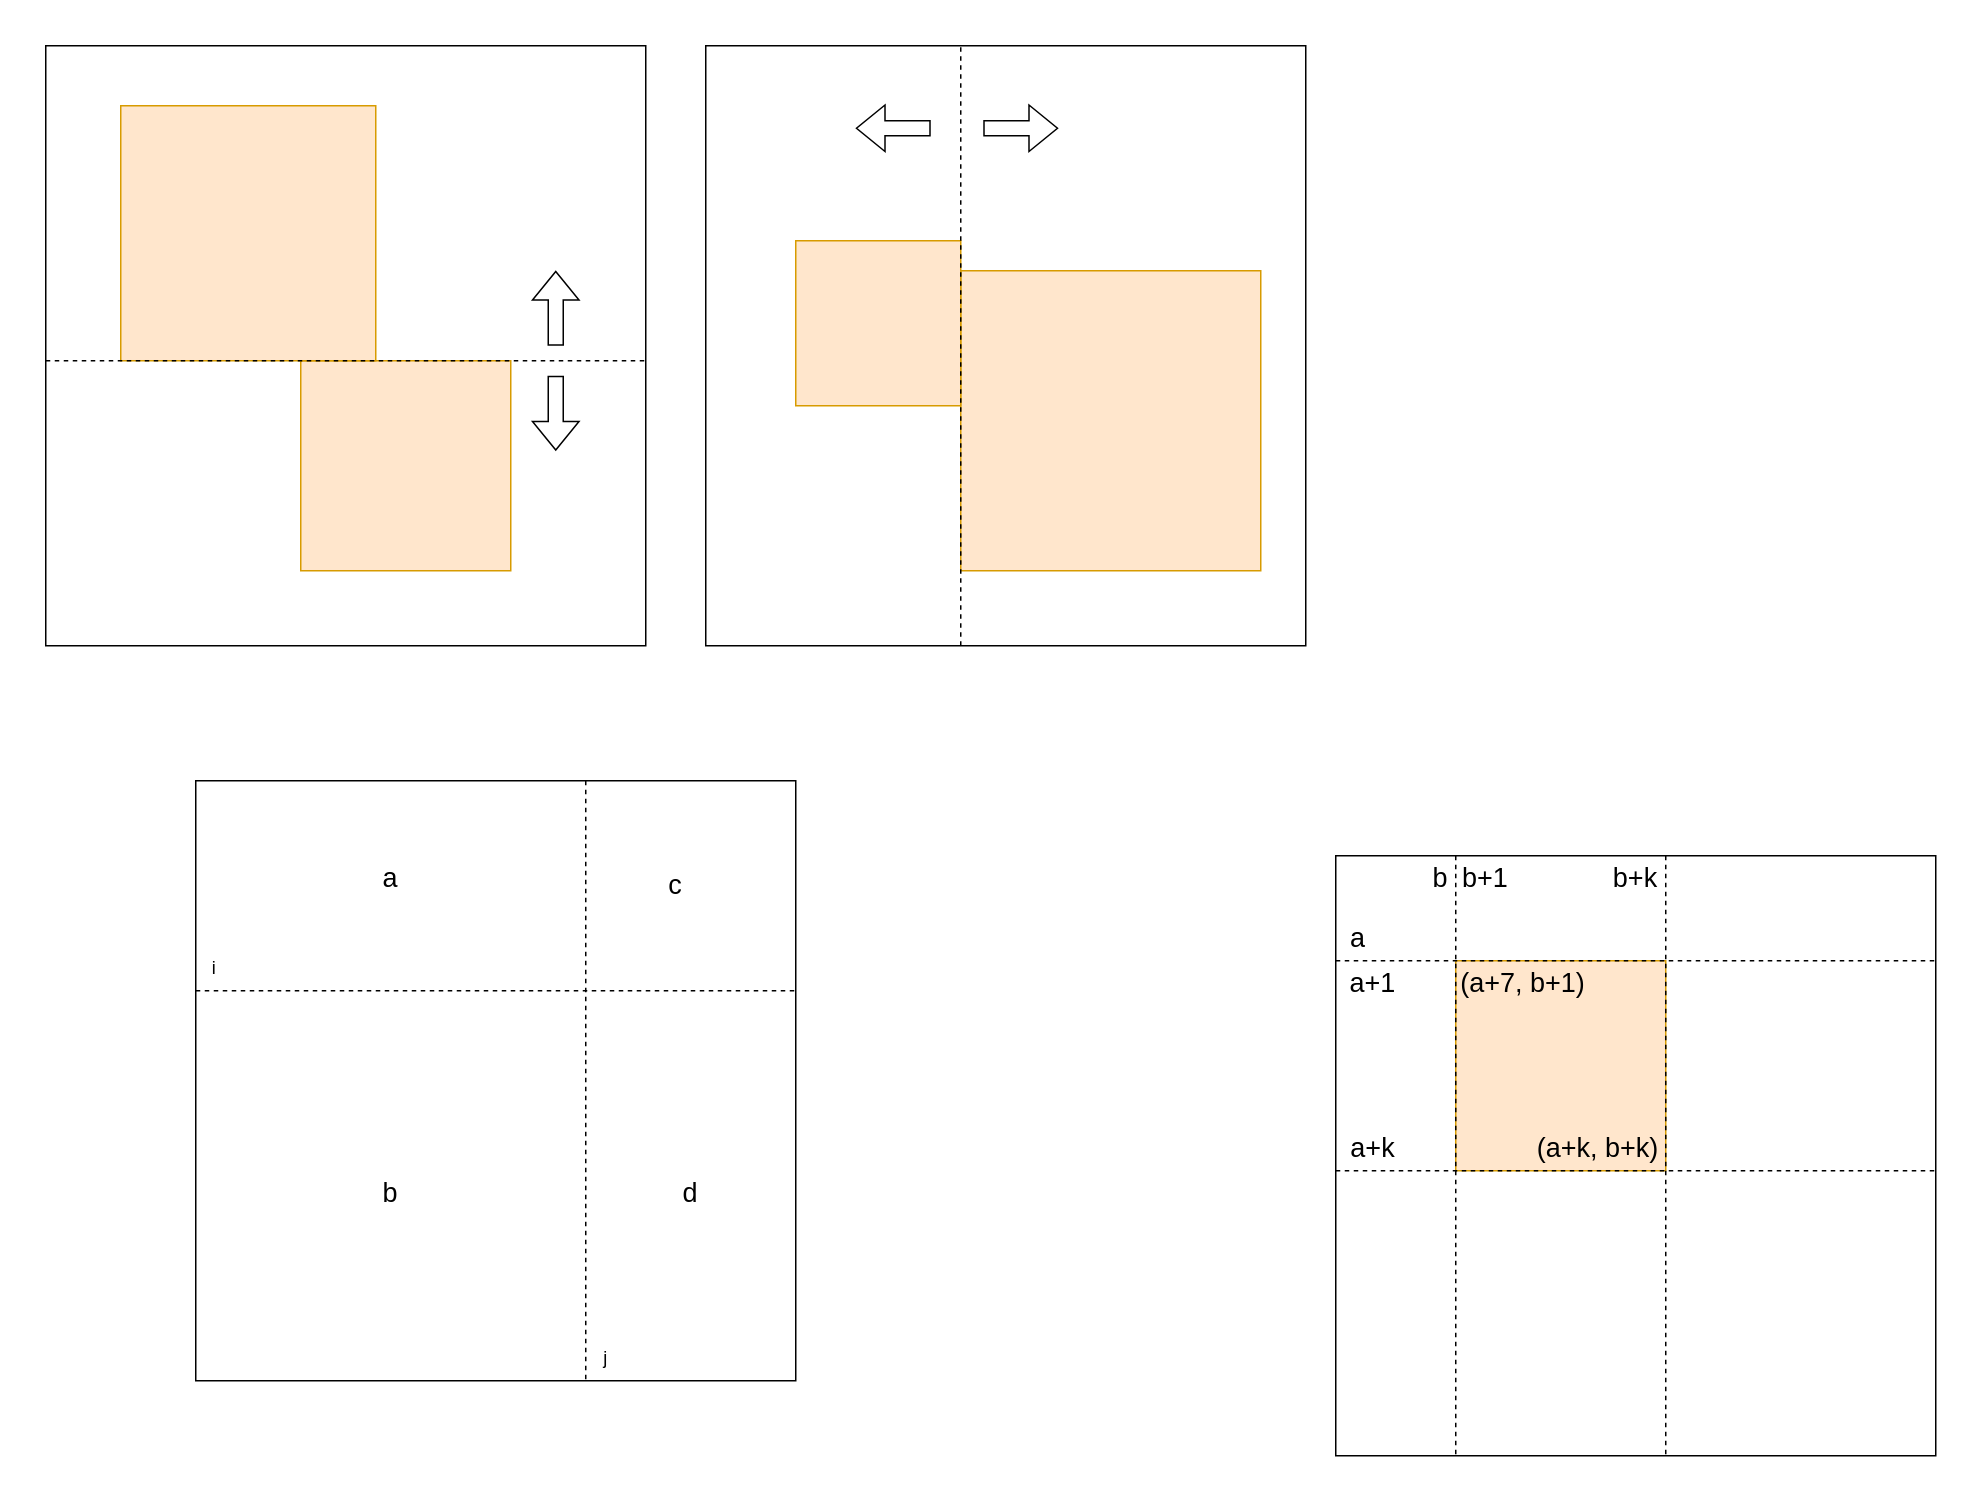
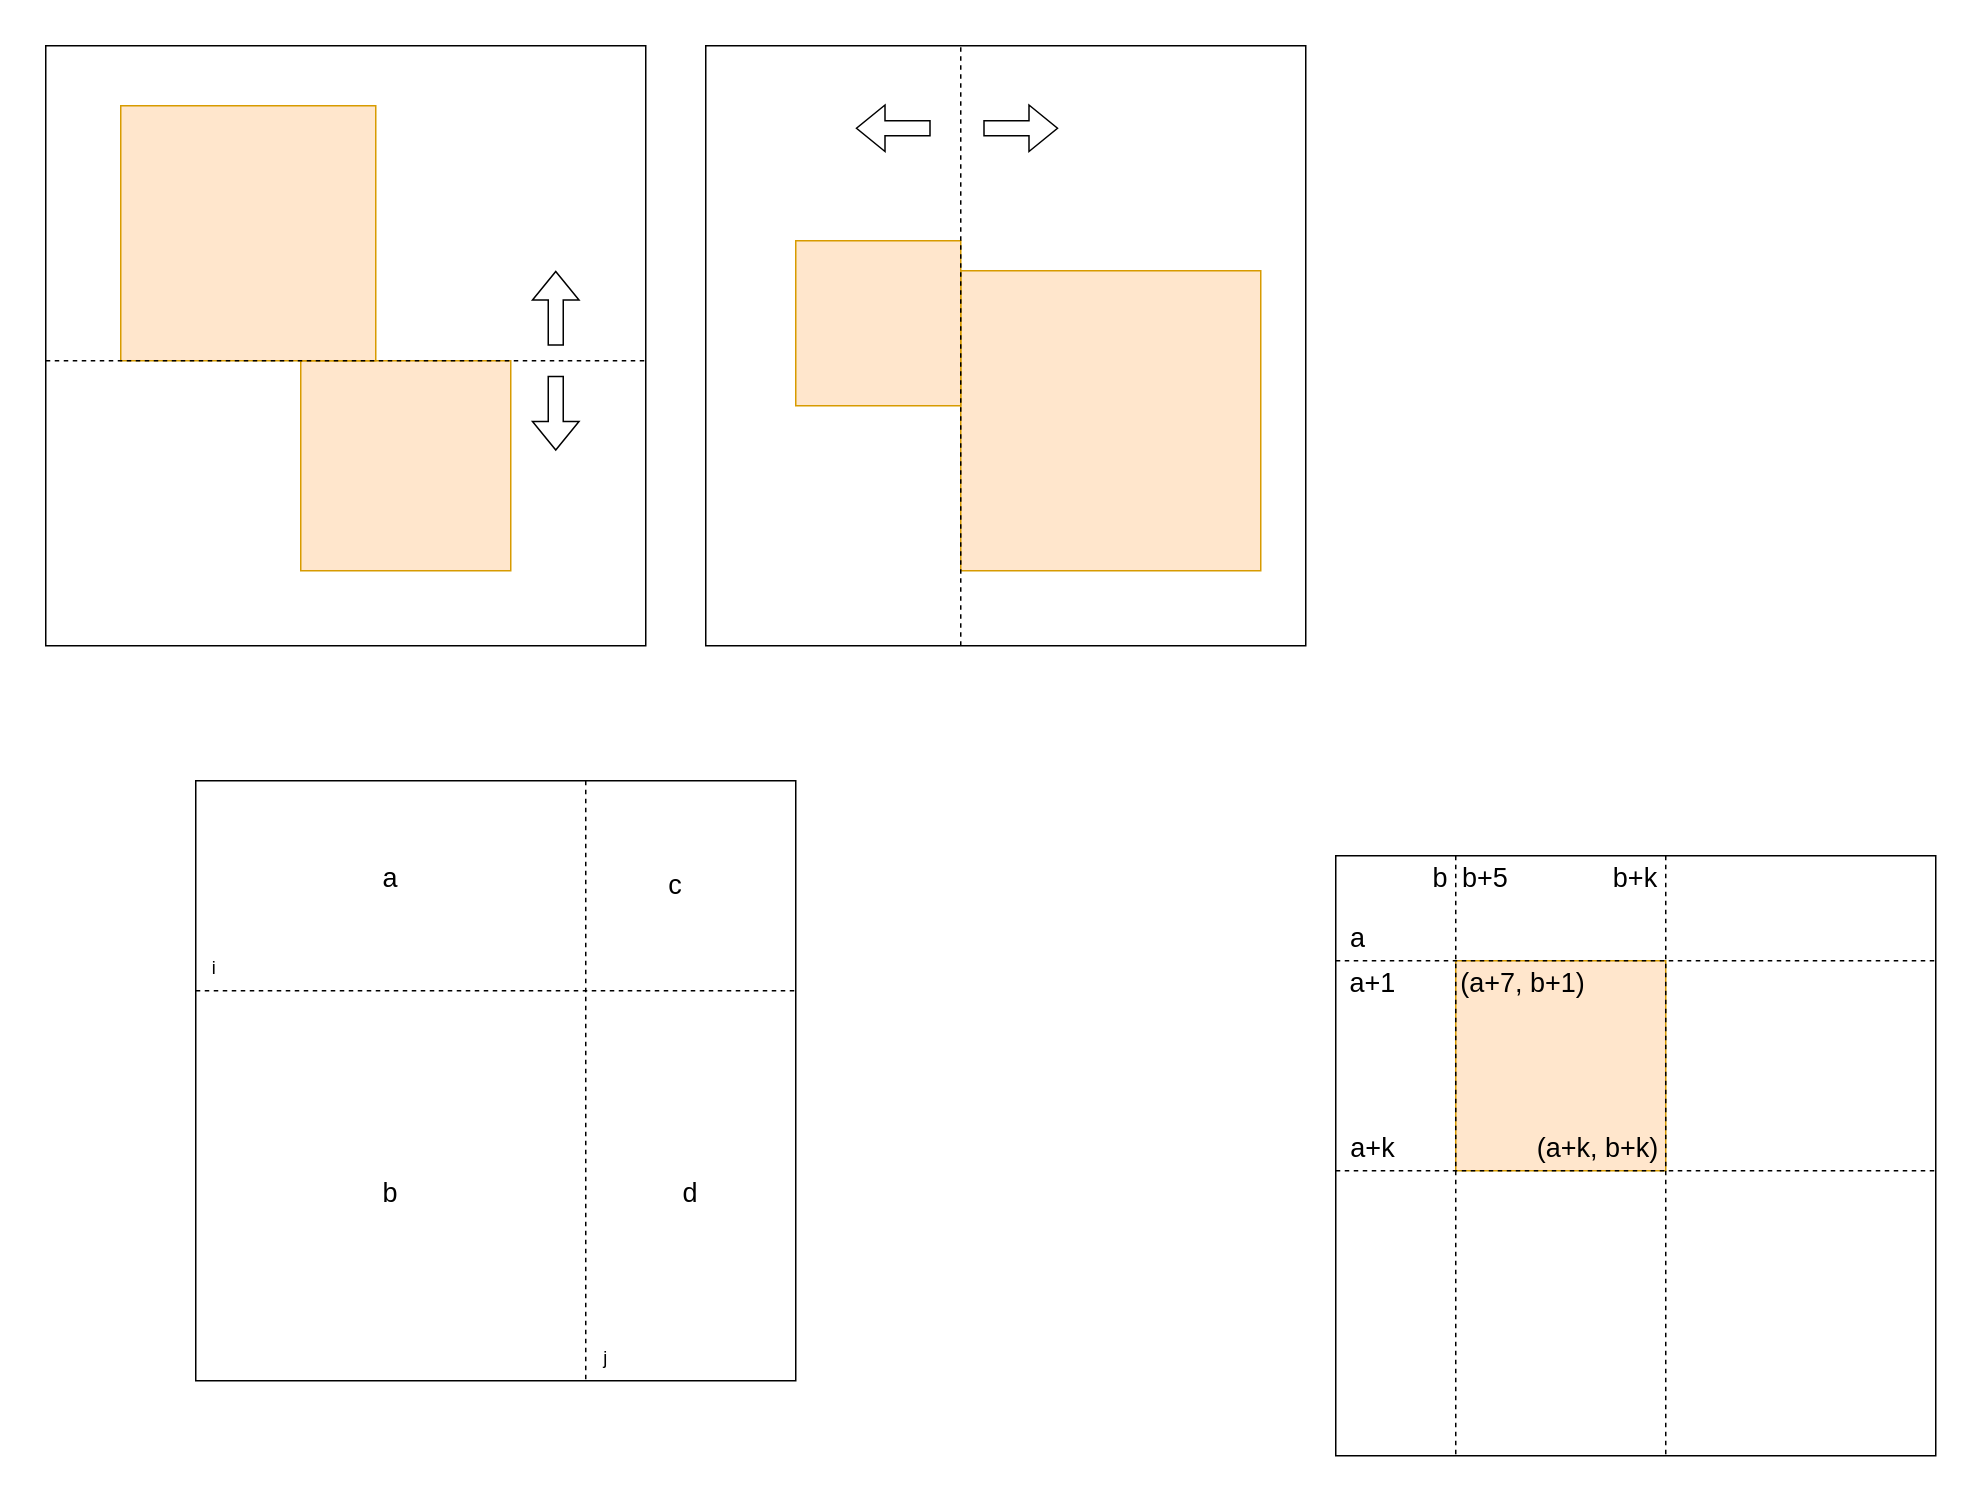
(1486, 878) -> (1486, 878)
